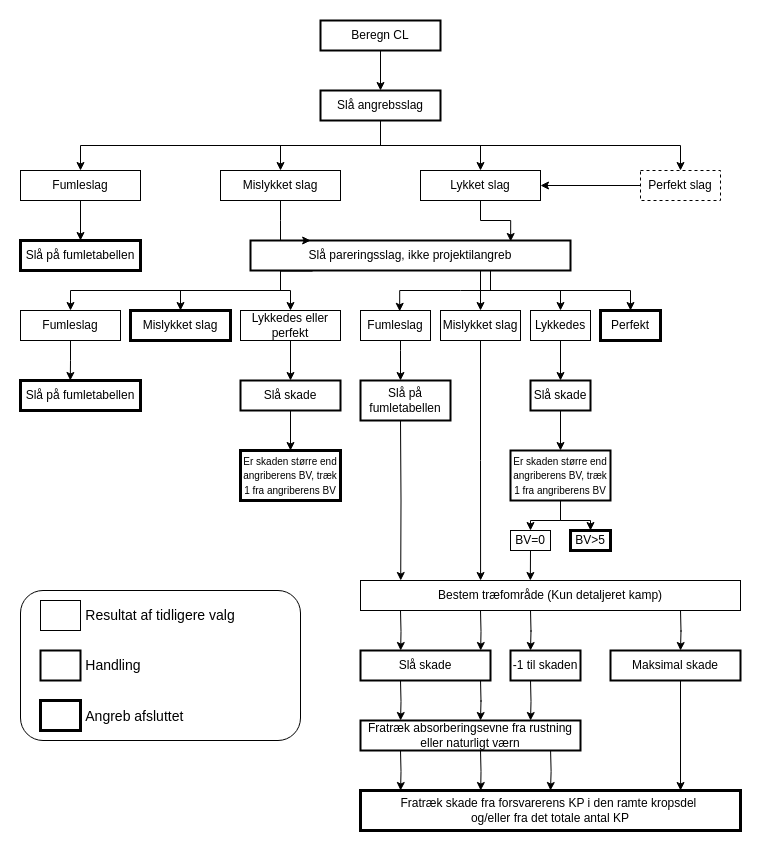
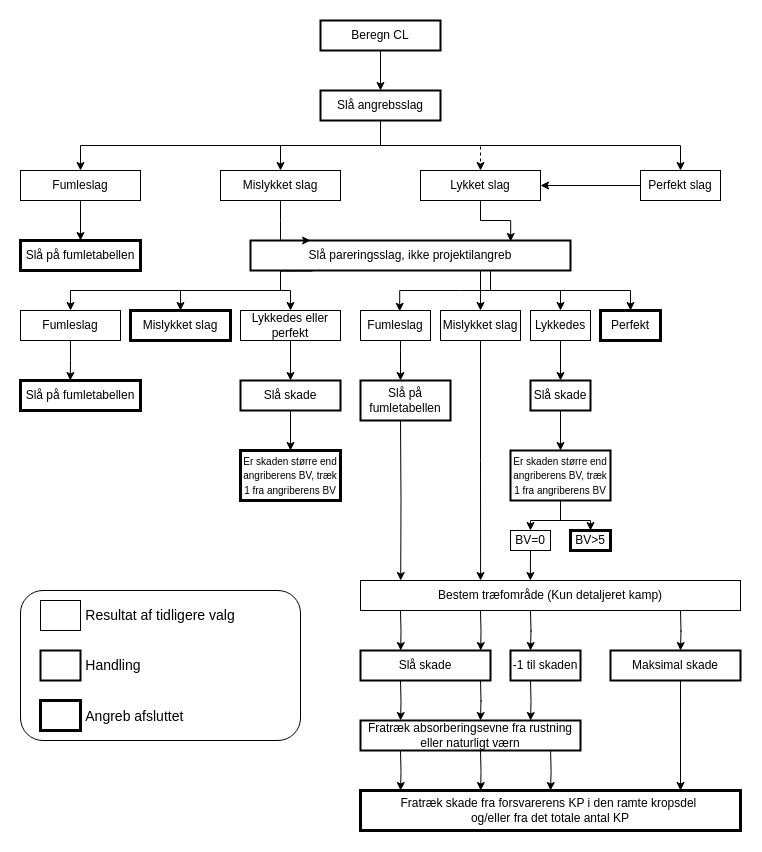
(481, 155) -> (481, 155)
(681, 186) -> (681, 186)
